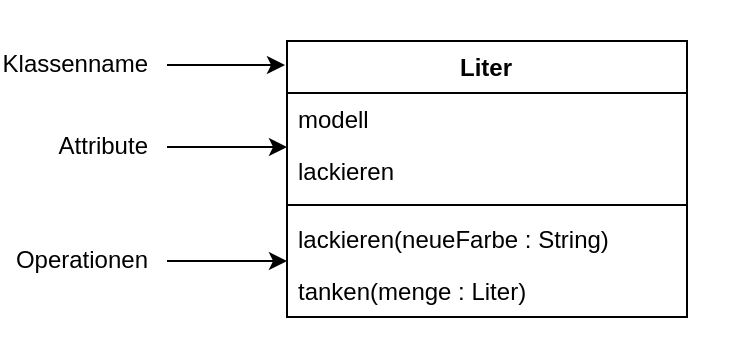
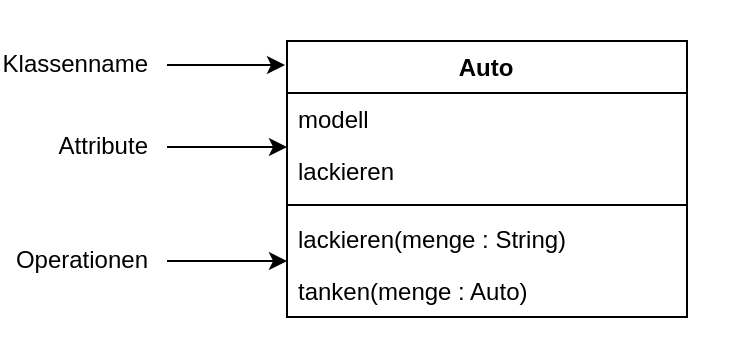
(486, 68) -> (486, 68)
(474, 240) -> (447, 240)
(427, 292) -> (423, 292)
